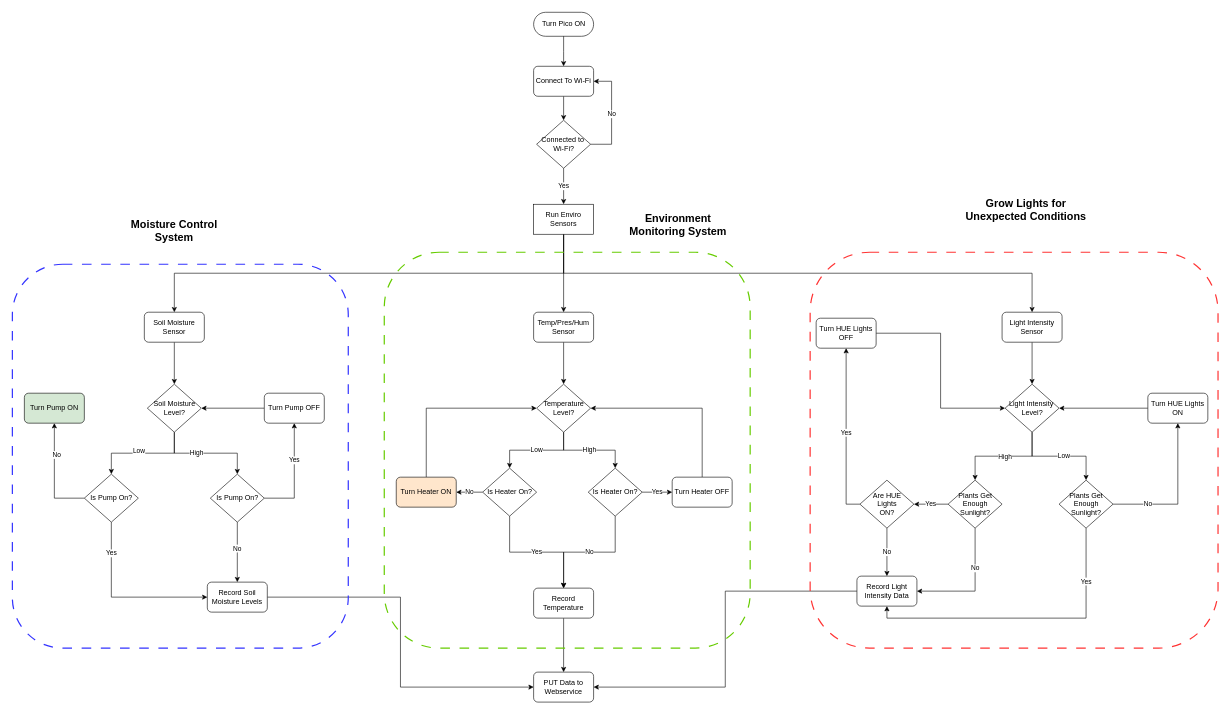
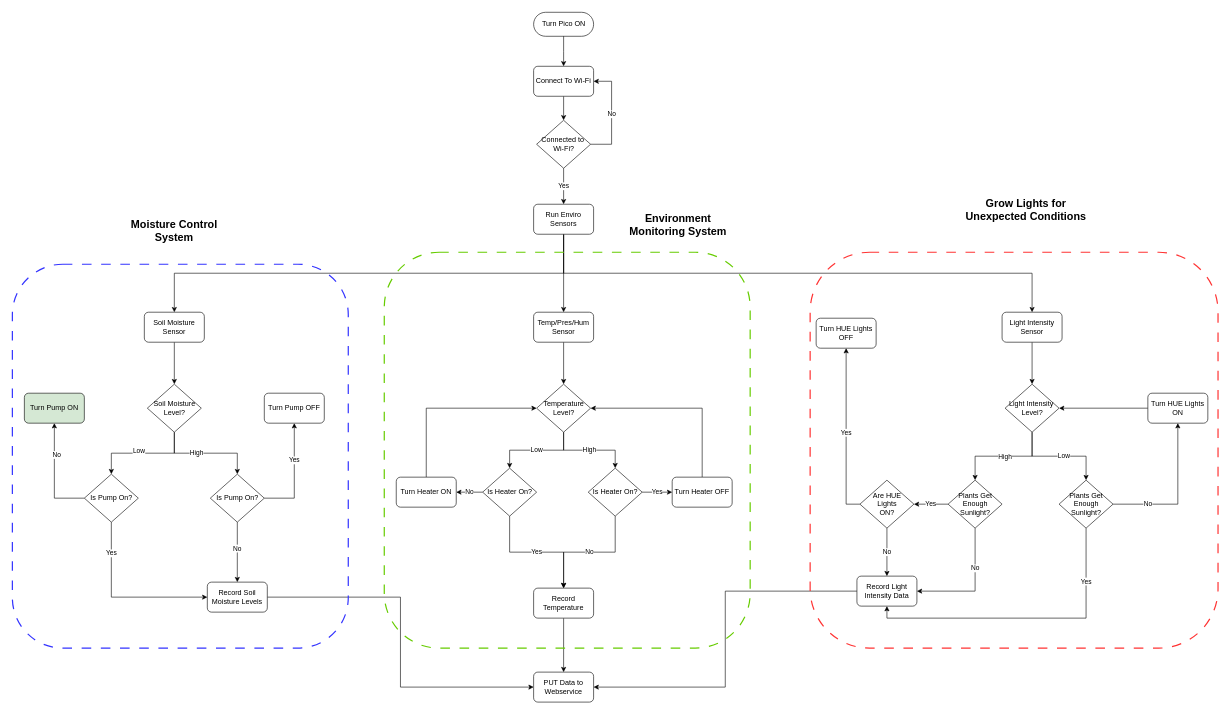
(564, 219) -> (564, 219)
(941, 369) -> none
(206, 408) -> none
(426, 492) -> (426, 492)
